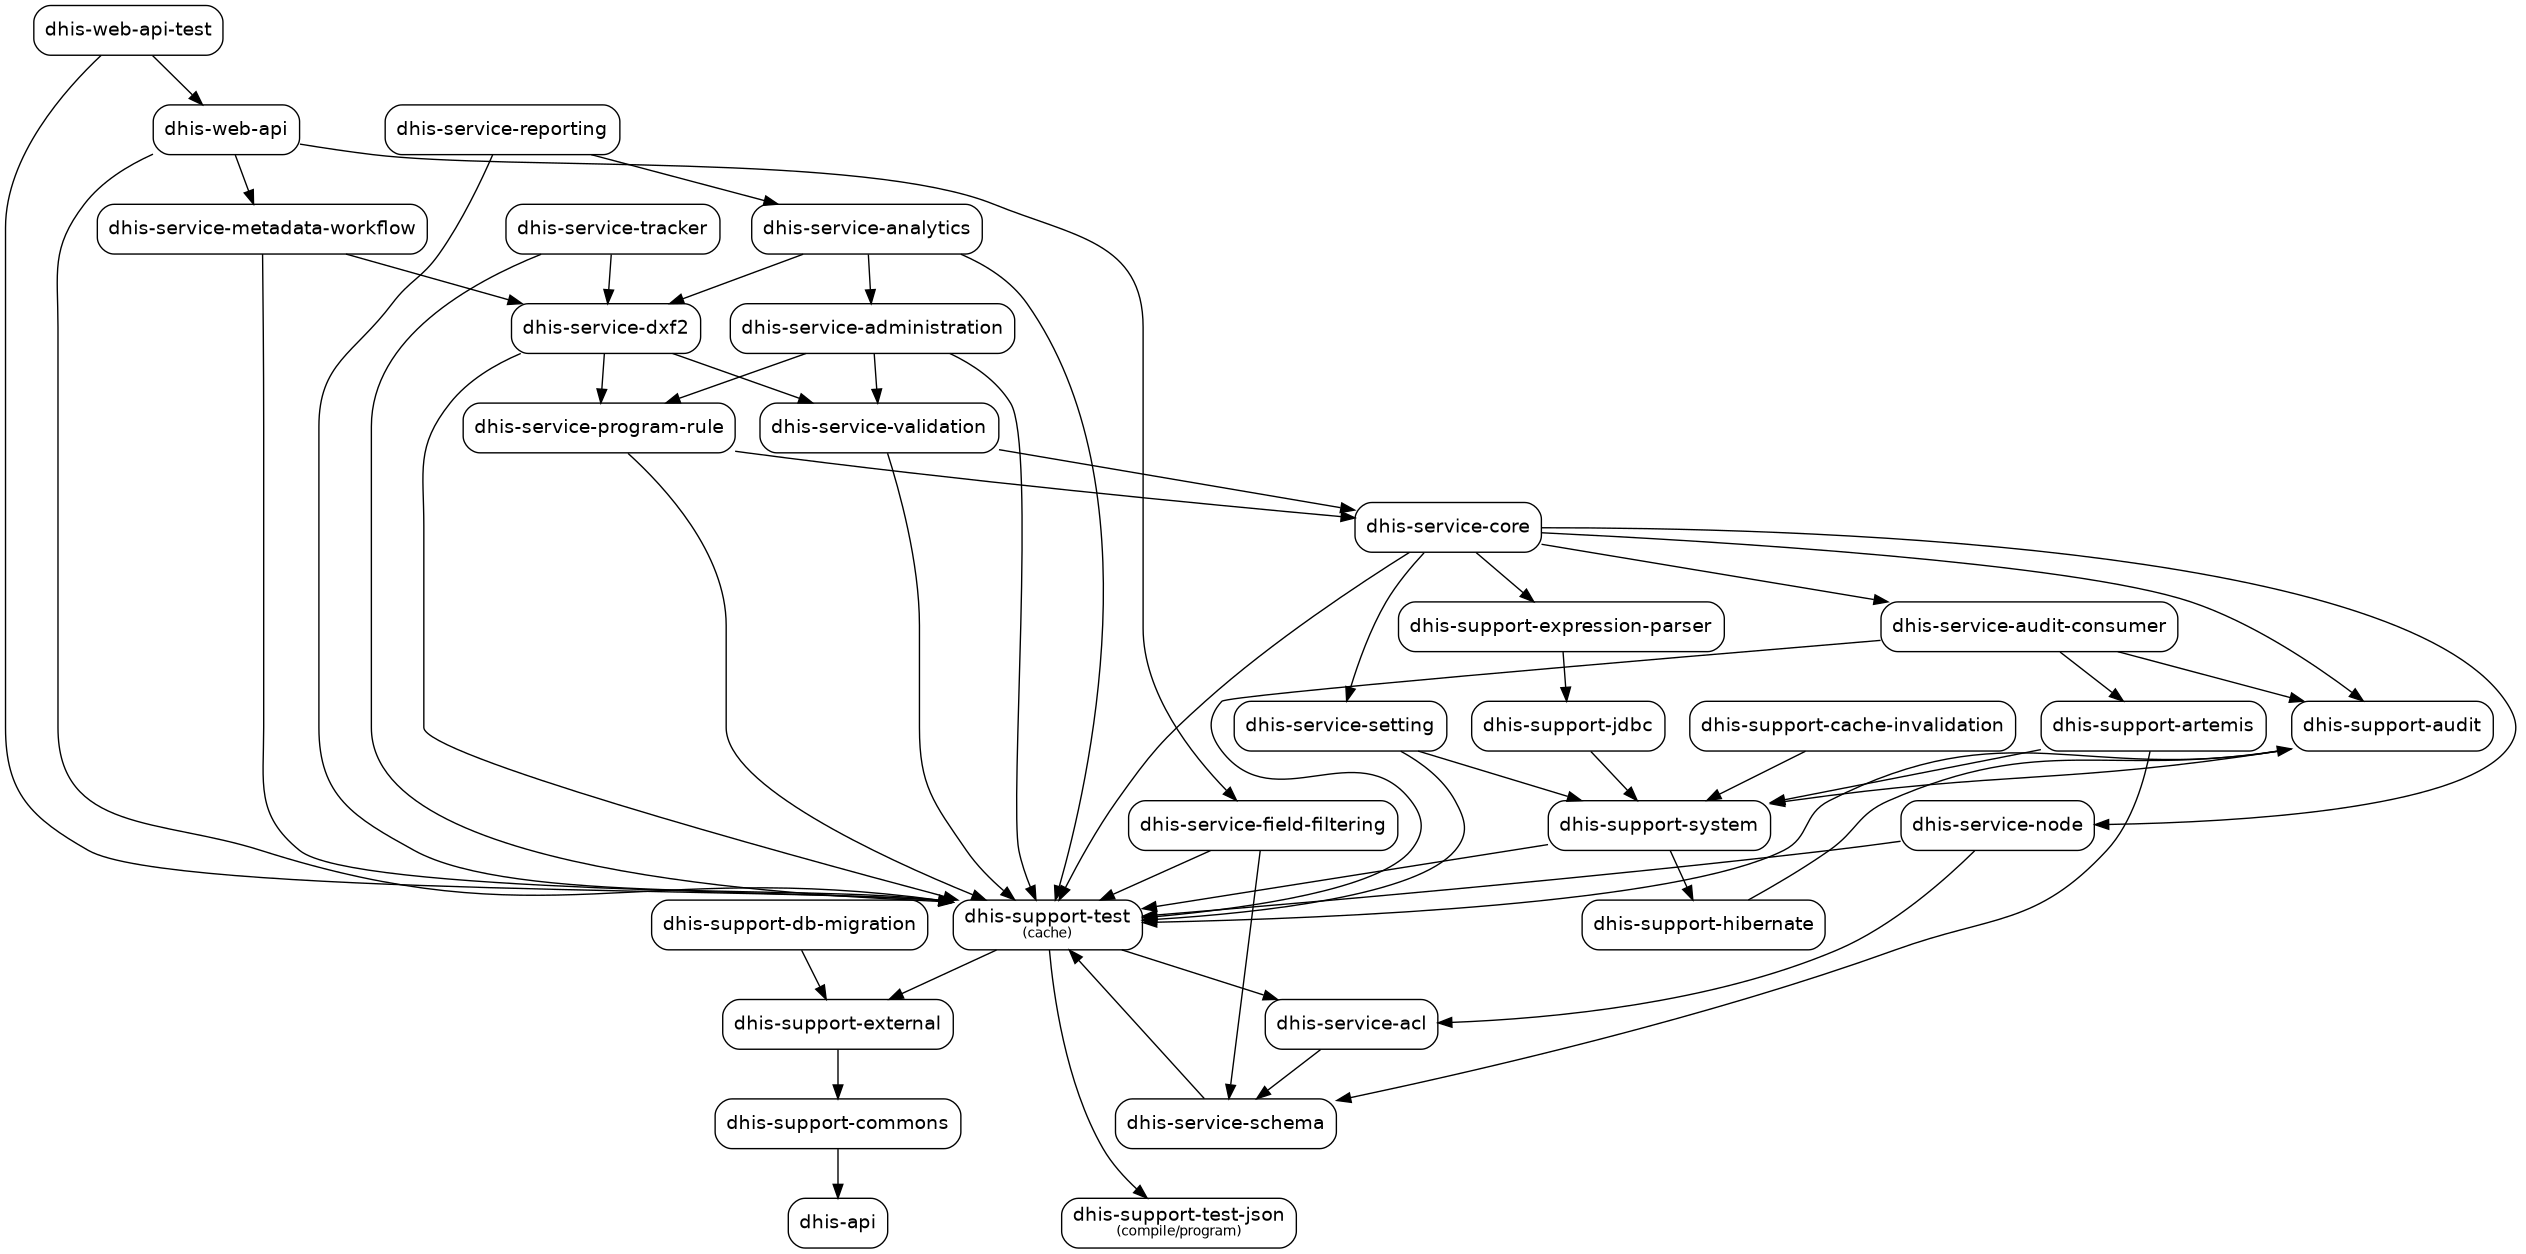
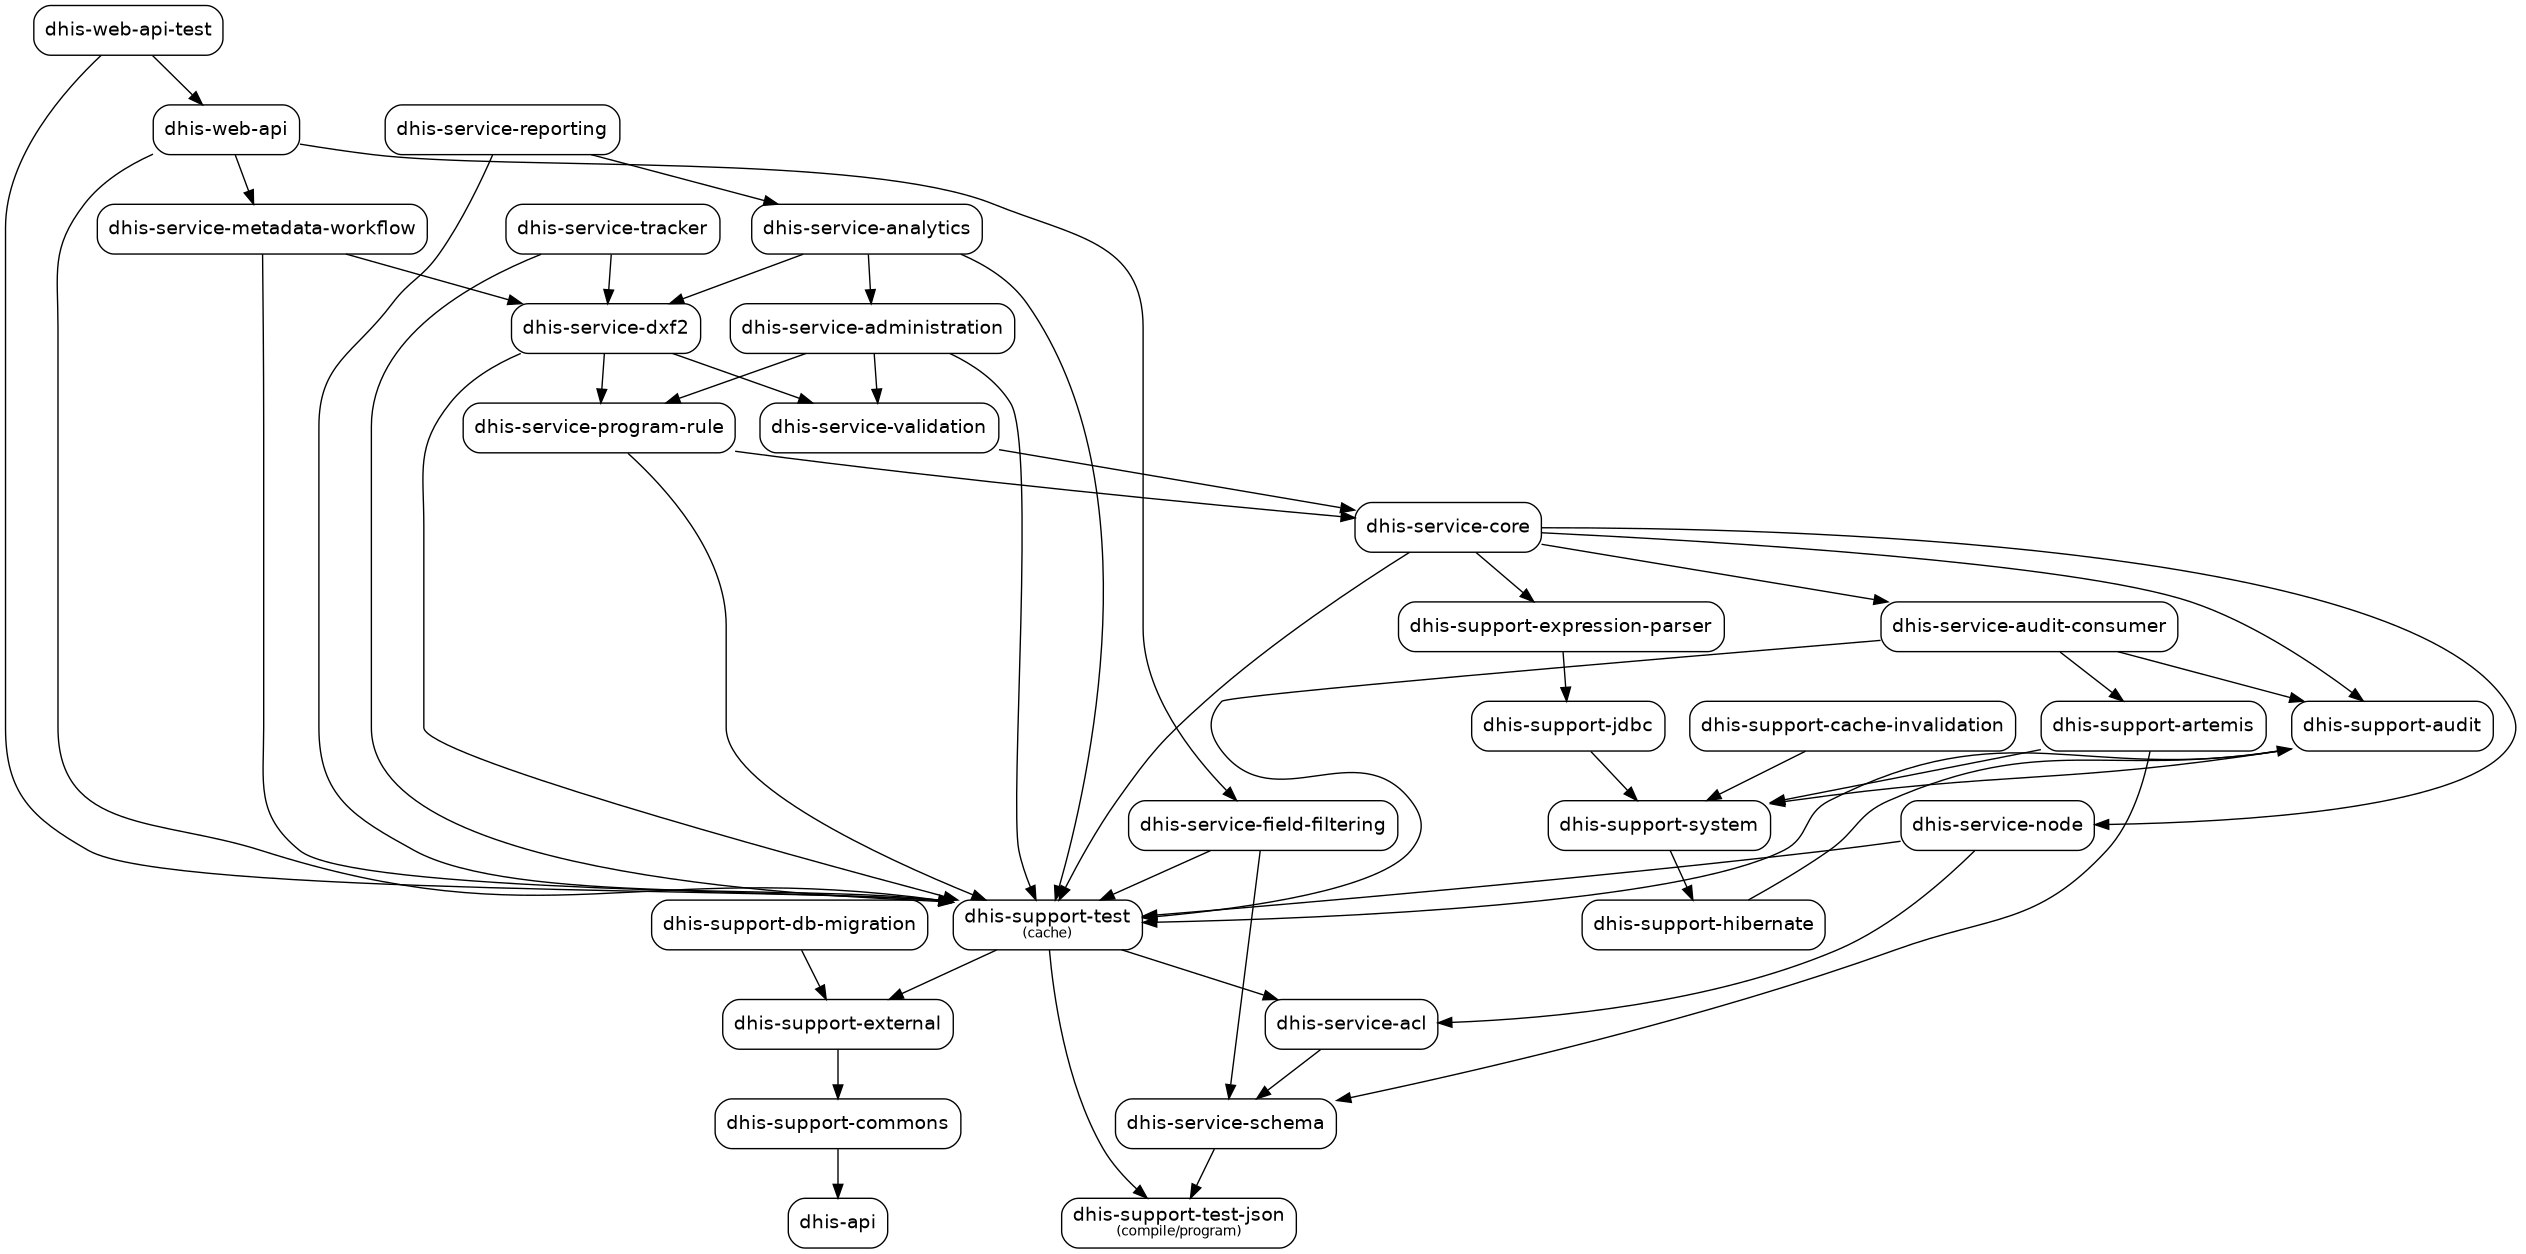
(919, 683) -> none
(1341, 726) -> none
(1333, 879) -> none
(1142, 1030) -> (1205, 1167)
